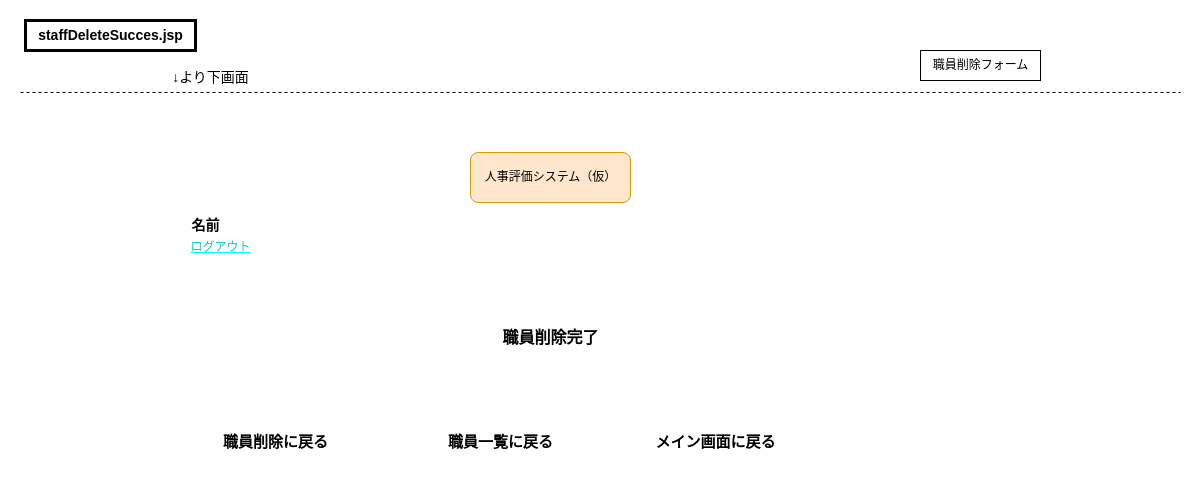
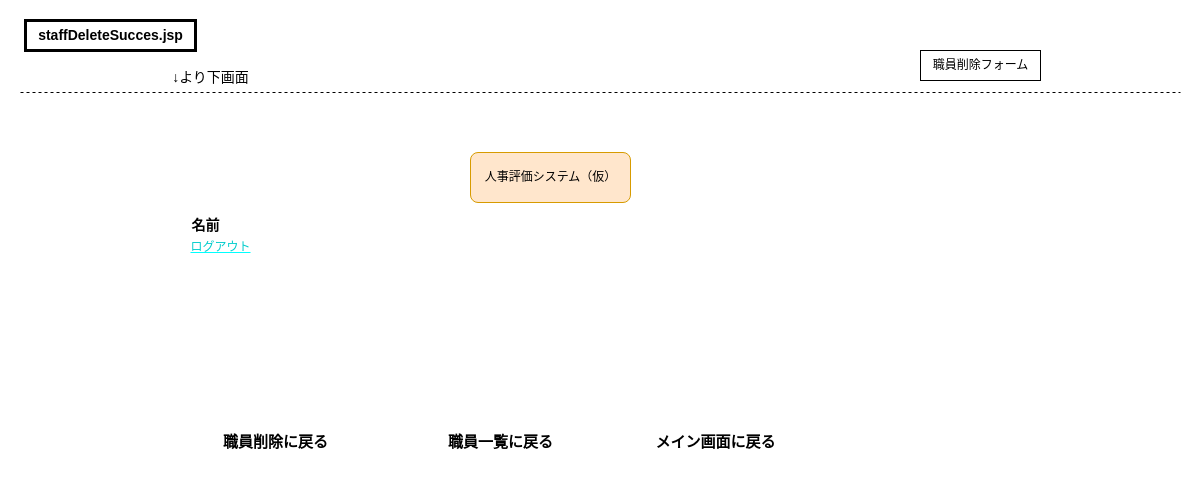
(551, 338) -> none
